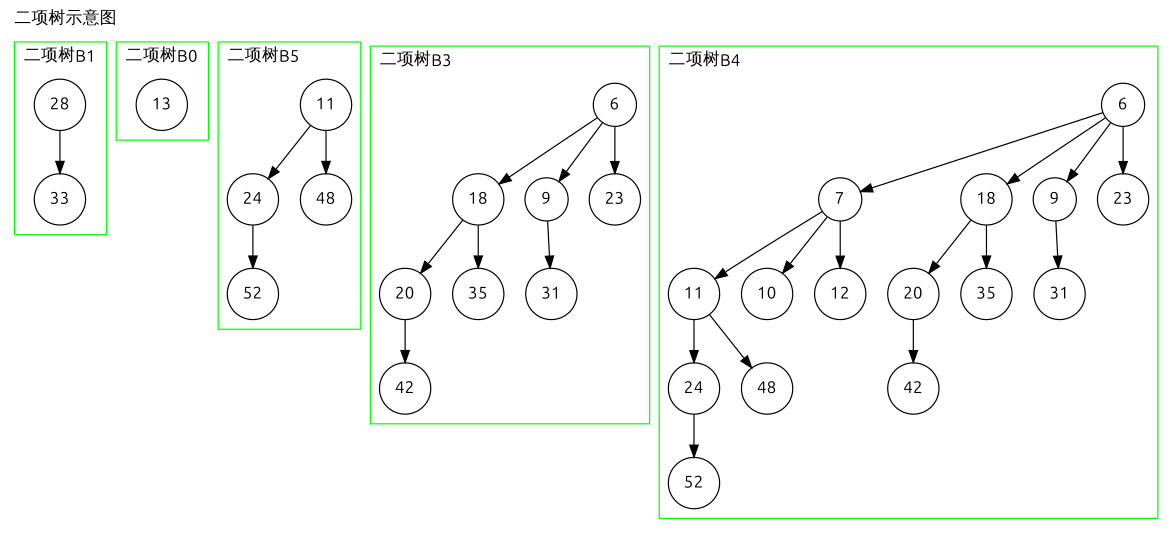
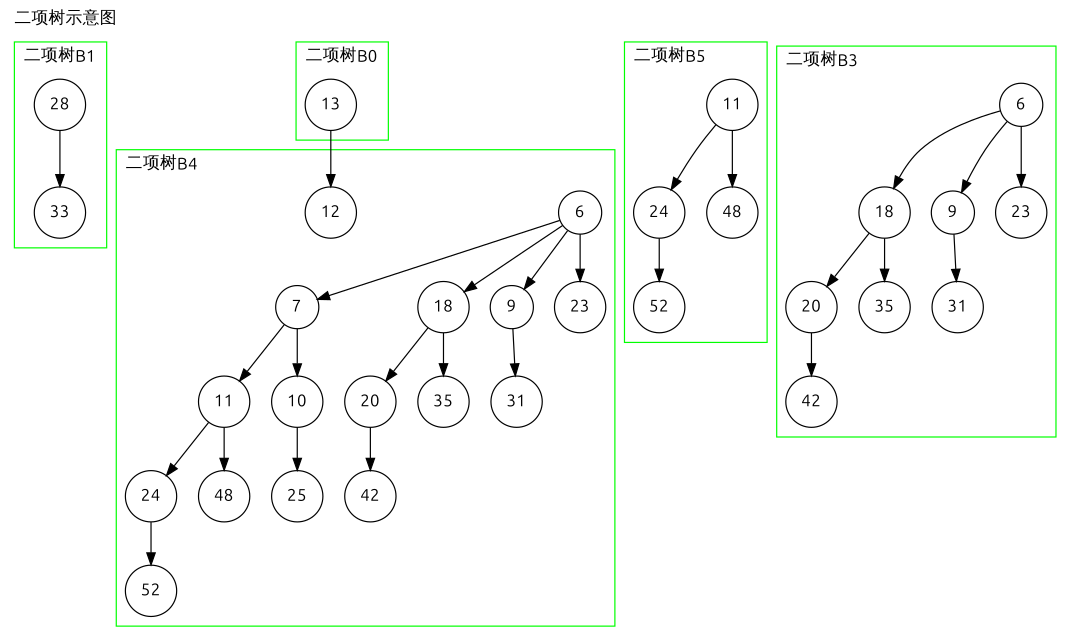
(840, 238) -> (331, 157)
none -> (297, 496)
